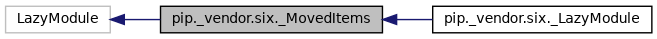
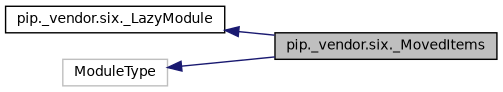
(58, 20) -> (115, 73)
(415, 20) -> (257, 33)
